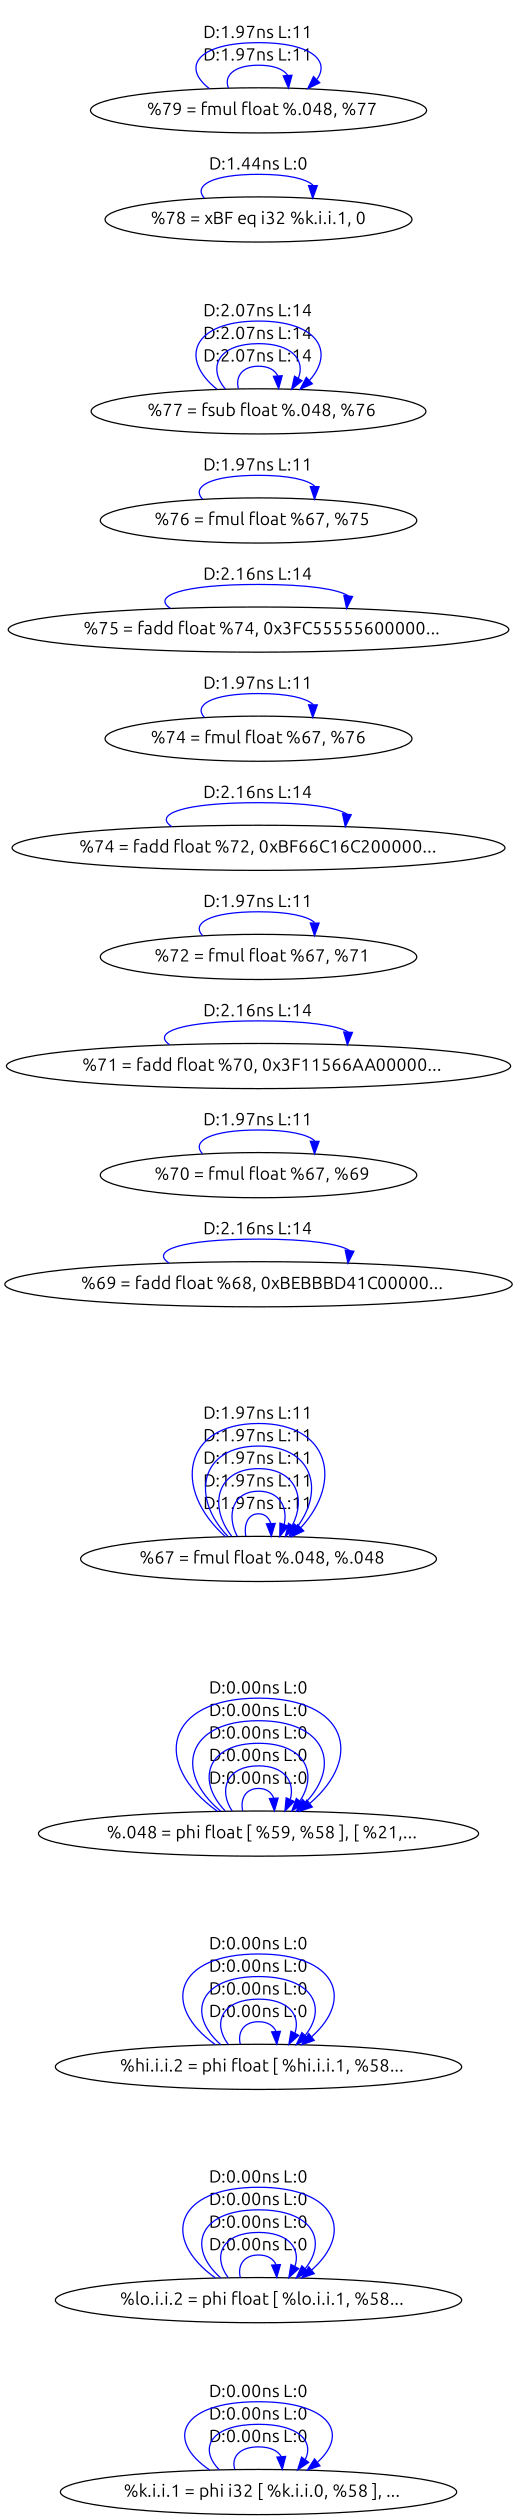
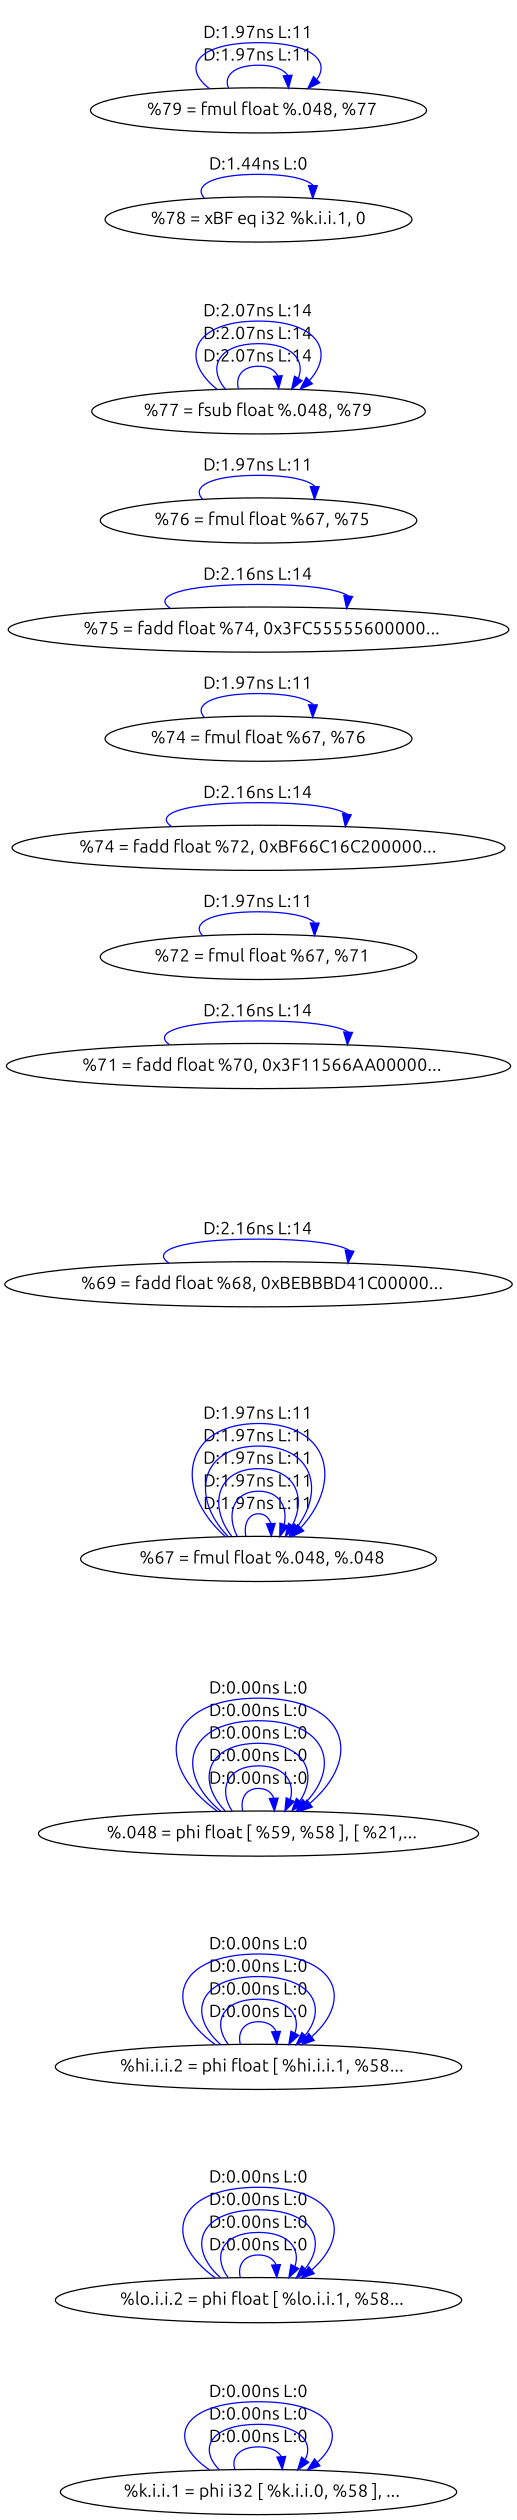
(259, 411) -> (259, 411)
(259, 1175) -> none
